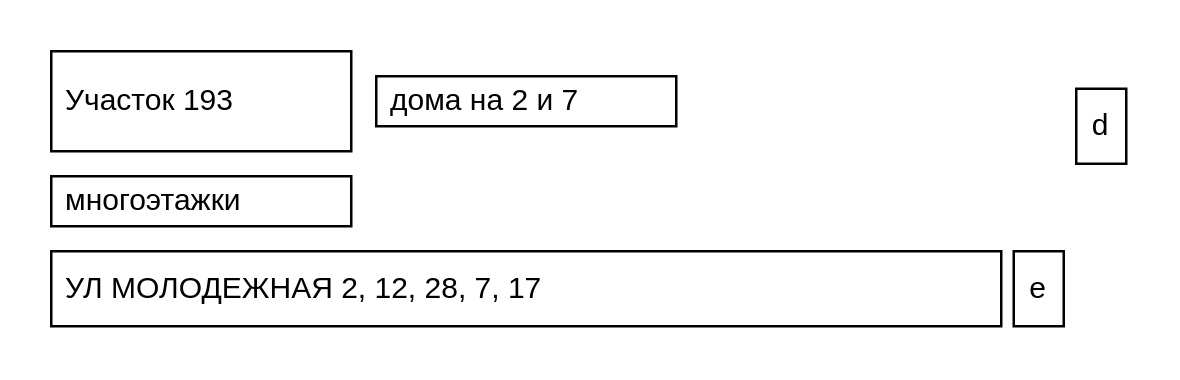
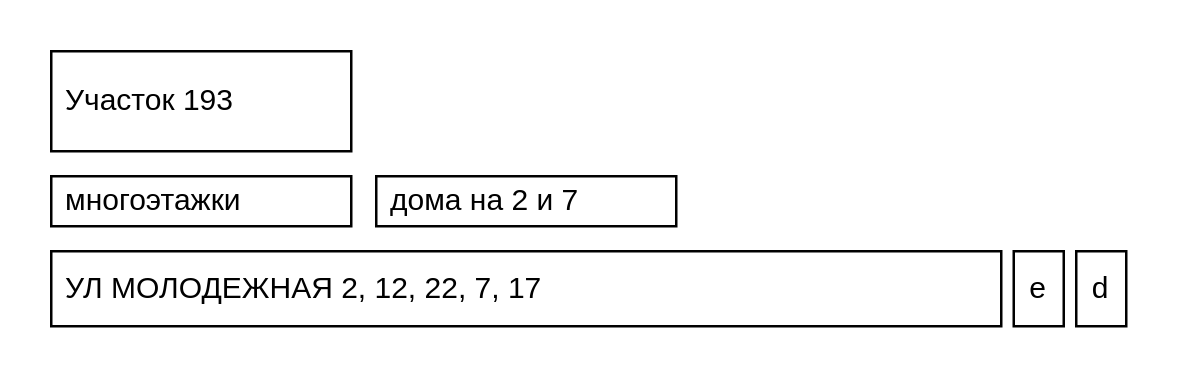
(526, 101) -> (526, 201)
(1101, 126) -> (1101, 289)
(279, 289) -> (279, 289)
